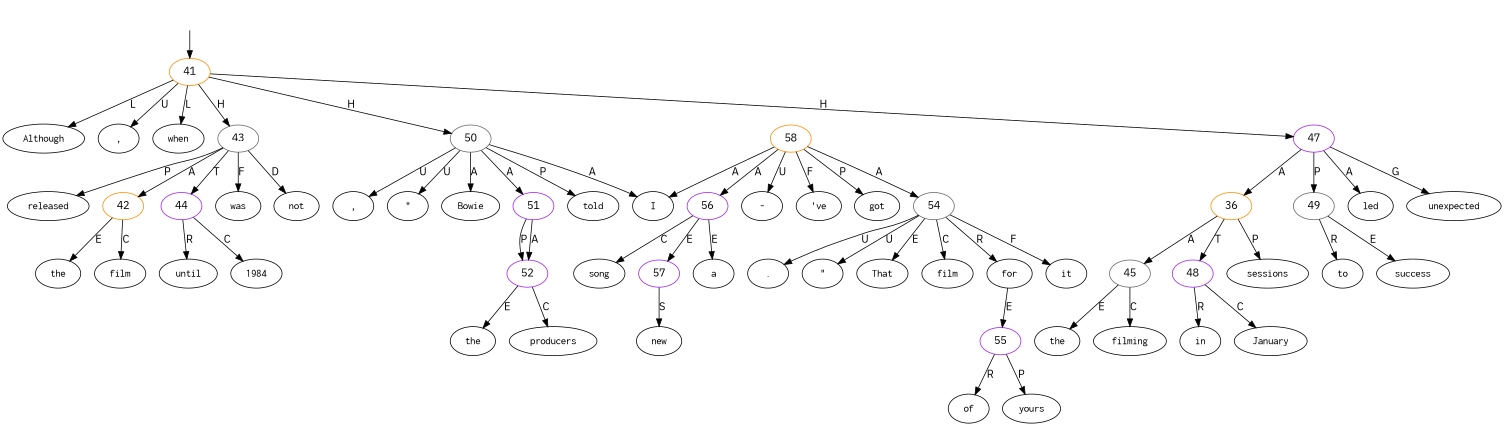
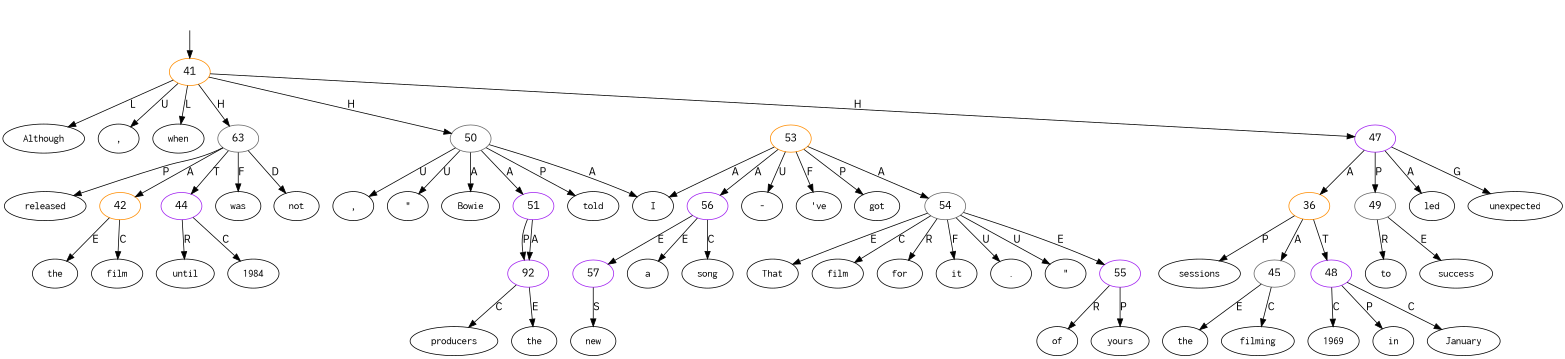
(238, 139) -> (238, 139)
(791, 139) -> (791, 139)
(527, 274) -> (528, 274)
(1006, 304) -> (1031, 235)
(1201, 307) -> (1369, 307)
none -> (1334, 341)
